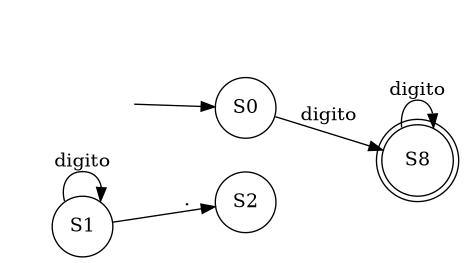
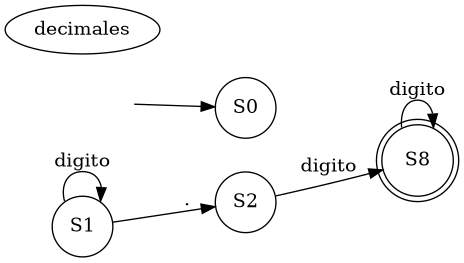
none -> (83, 30)
(322, 131) -> (323, 185)
